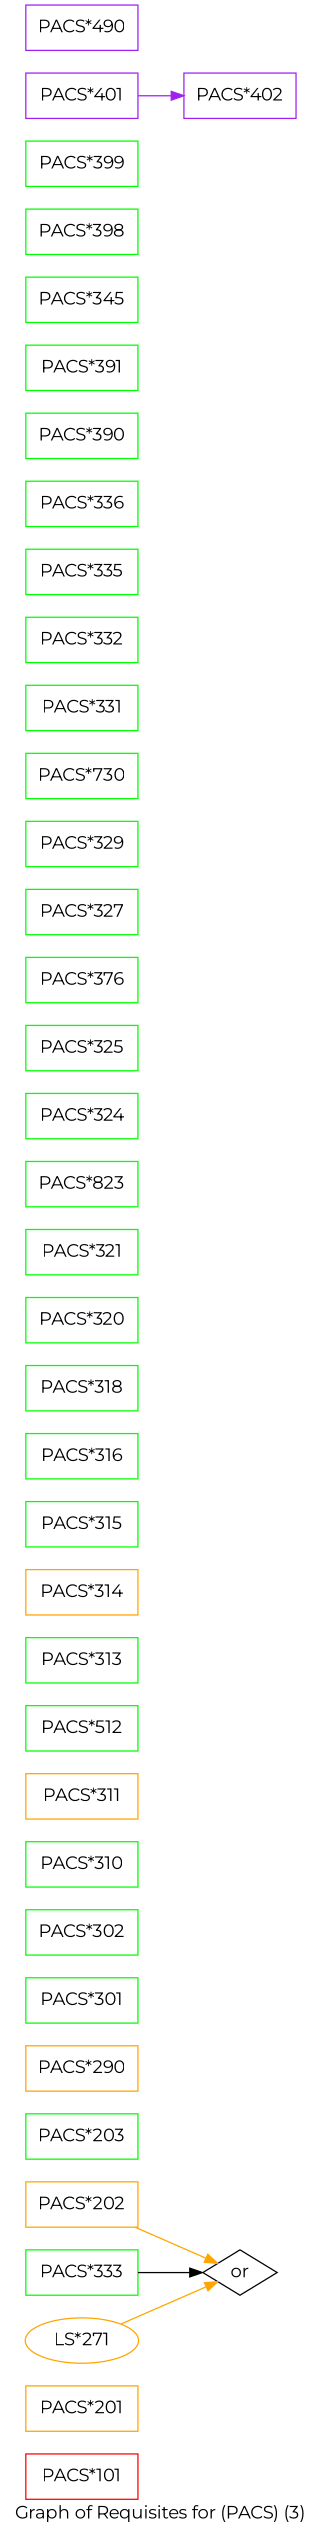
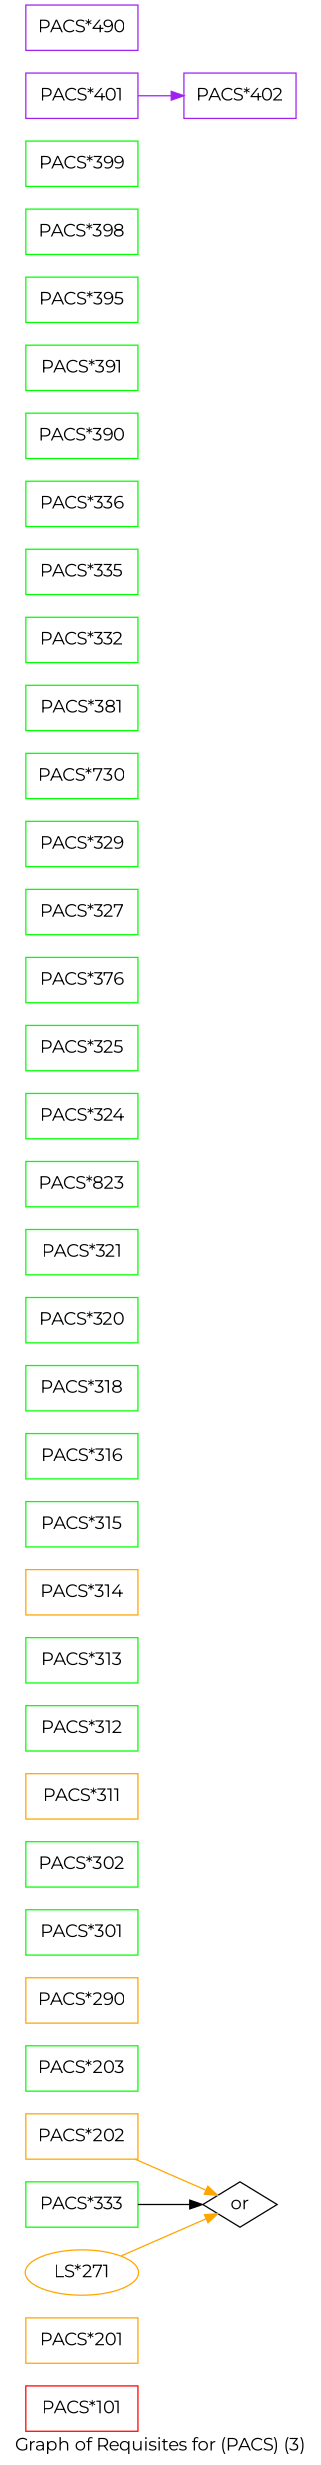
(82, 300) -> (82, 300)
(82, 708) -> (82, 708)
(82, 1728) -> (82, 1728)
(82, 1864) -> none
